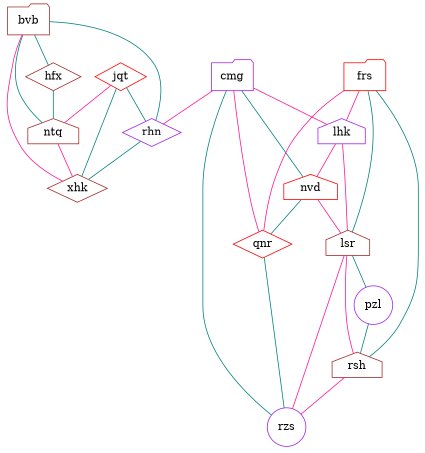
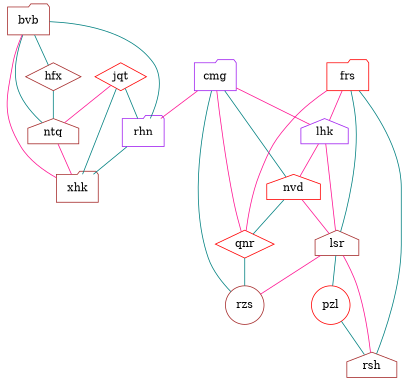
(152, 133) -> (143, 133)
(77, 188) -> (77, 188)
(373, 305) -> (331, 305)
(323, 396) -> none
(287, 427) -> (245, 305)
